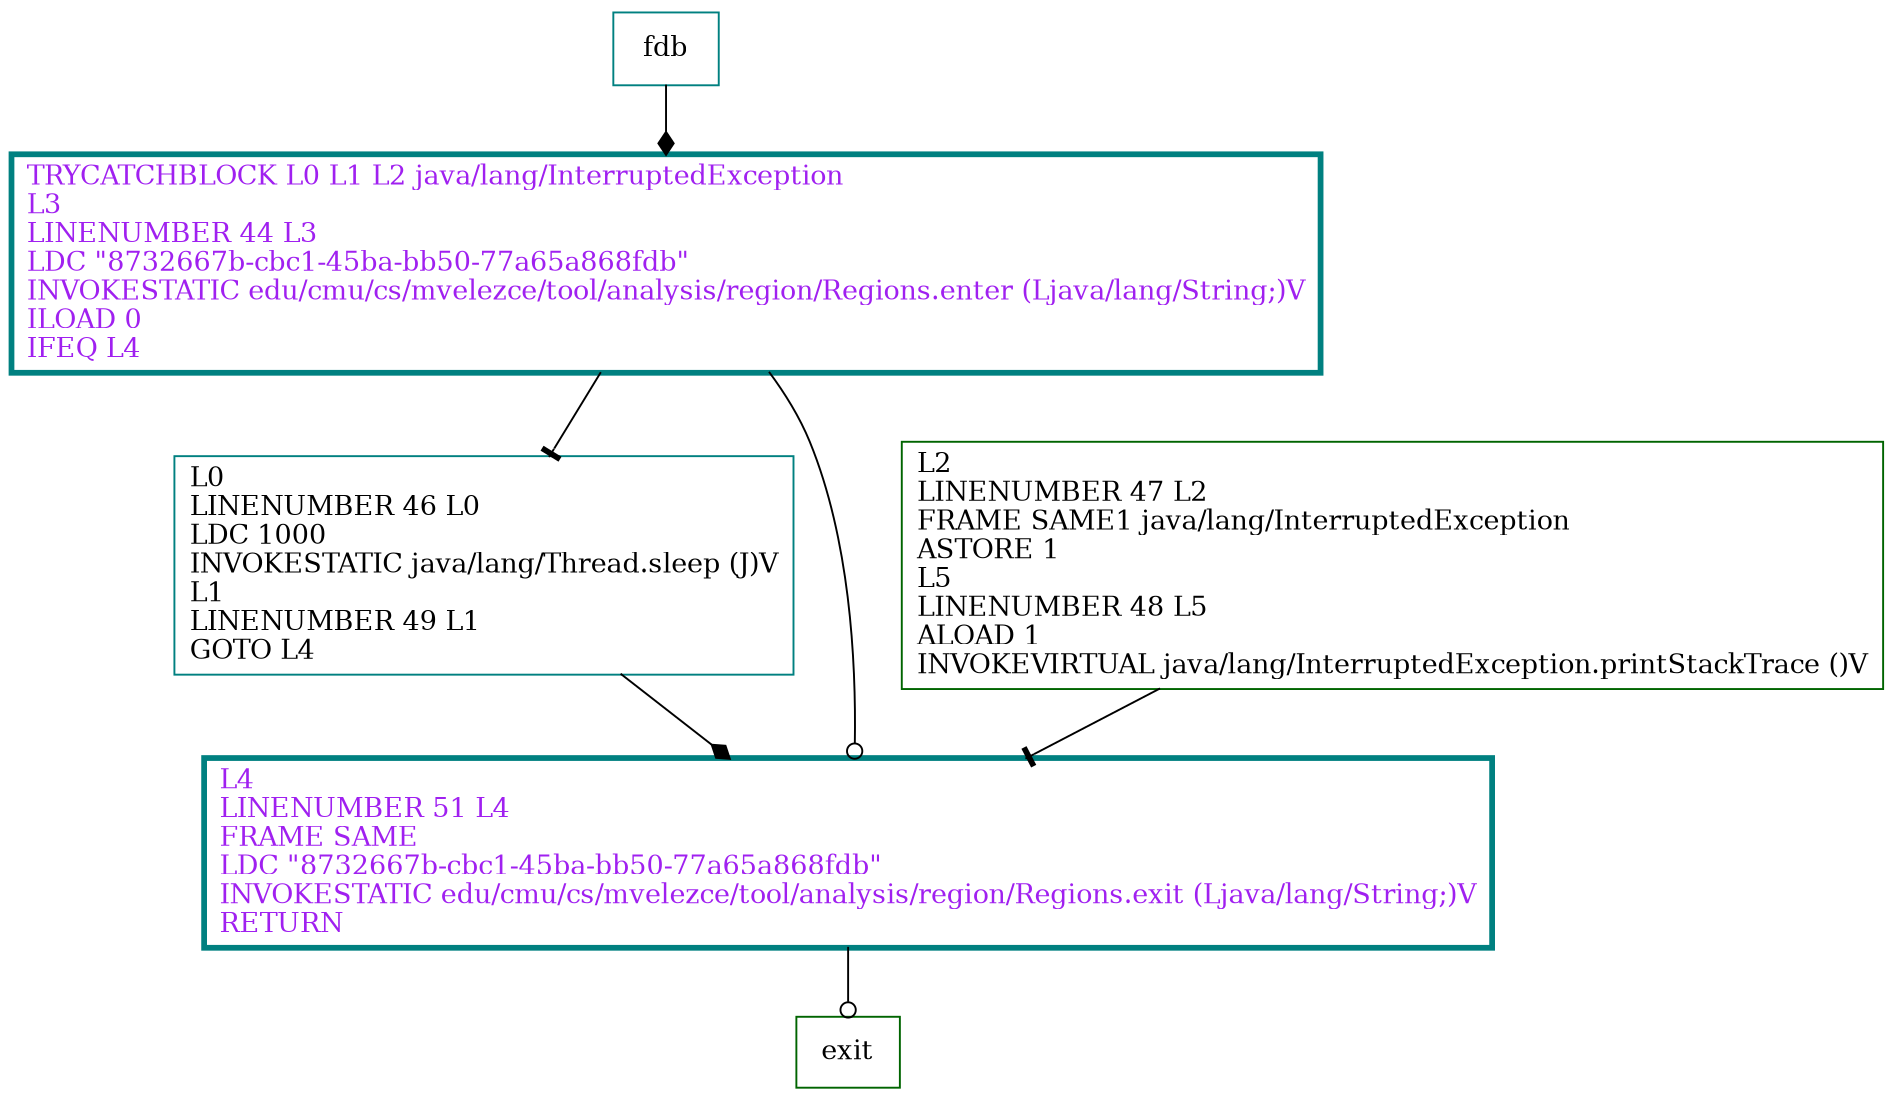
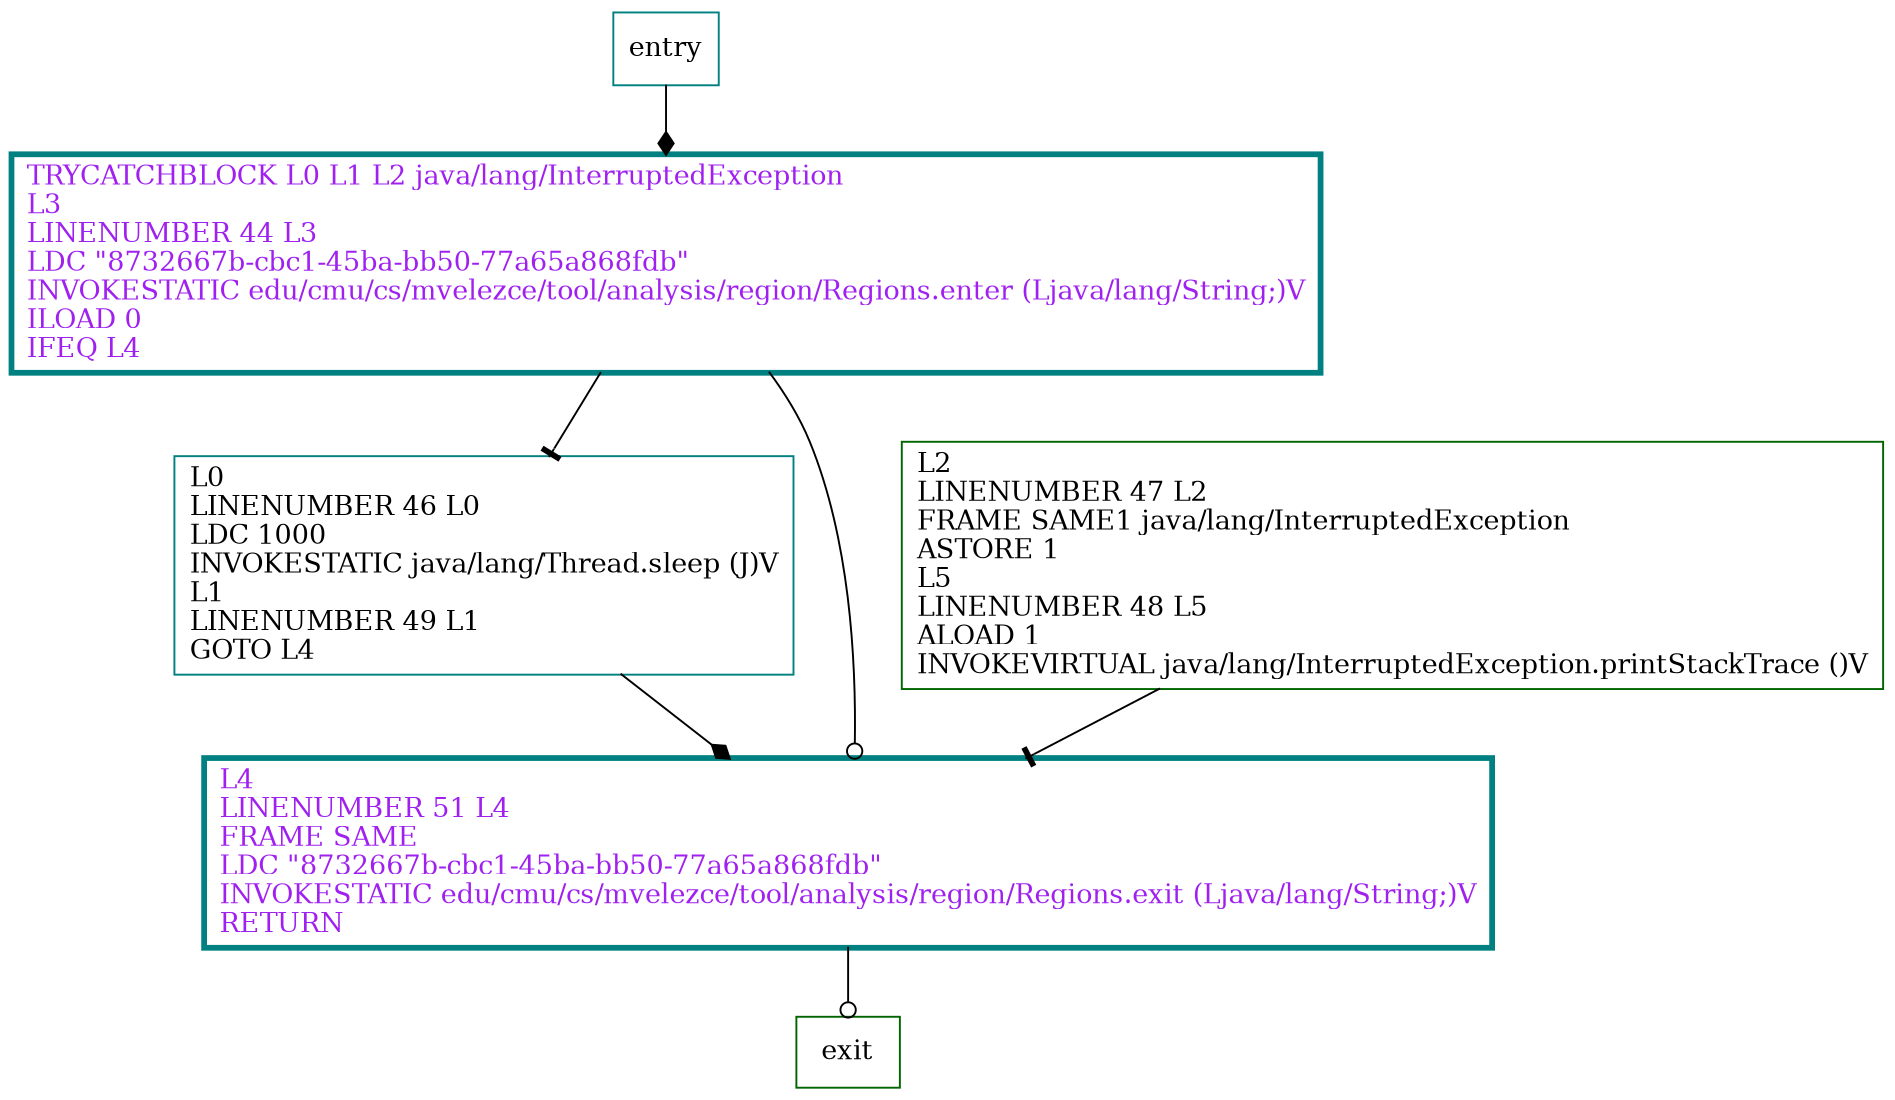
(666, 49) -> (666, 49)
